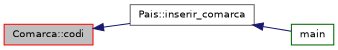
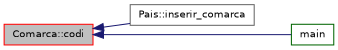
(277, 29) -> (197, 35)
